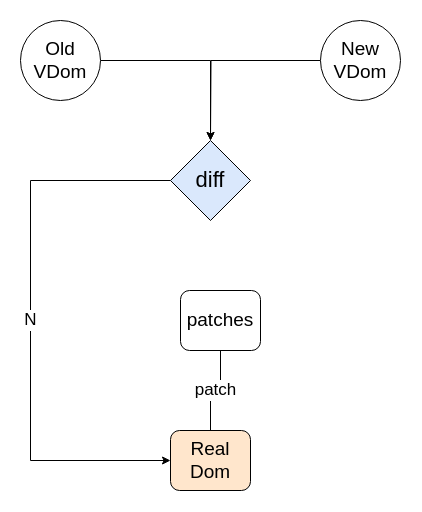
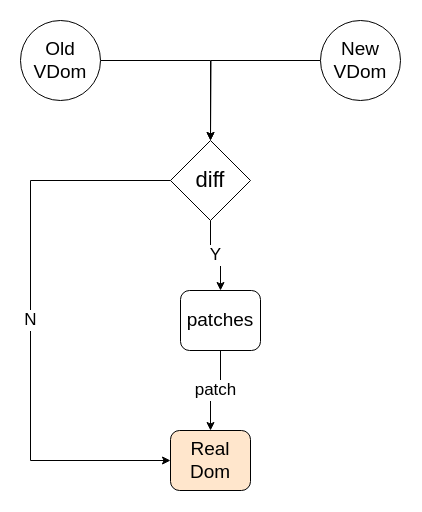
(211, 181) -> (211, 181)
none -> (211, 242)
(211, 425) -> (211, 422)
